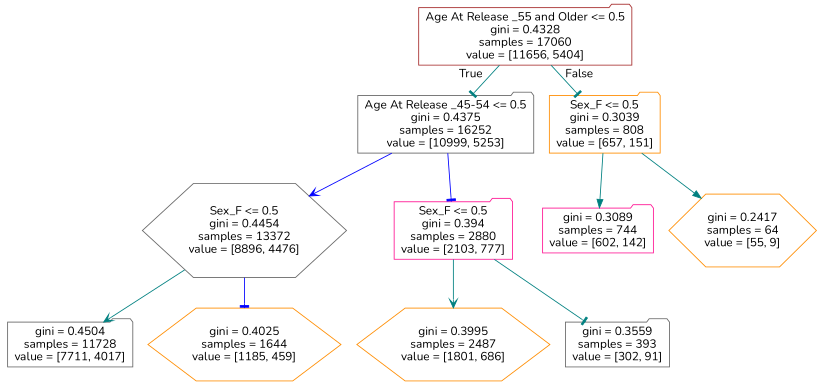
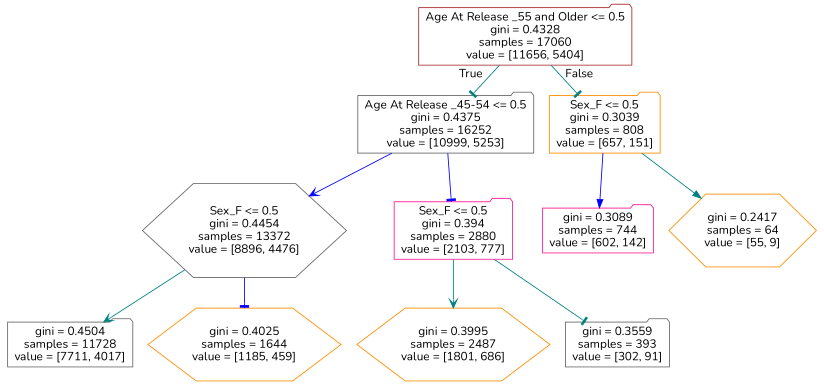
(601, 176) -> (601, 176)
